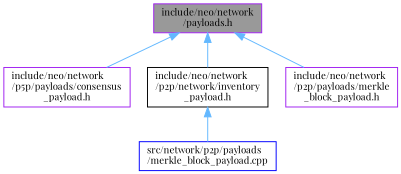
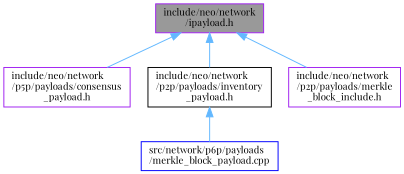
(208, 18) -> (210, 18)
(208, 87) -> (210, 87)
(342, 87) -> (345, 87)
(208, 156) -> (210, 156)
